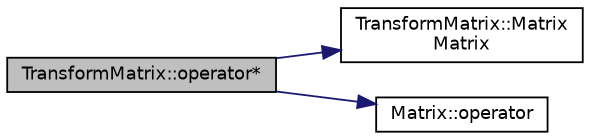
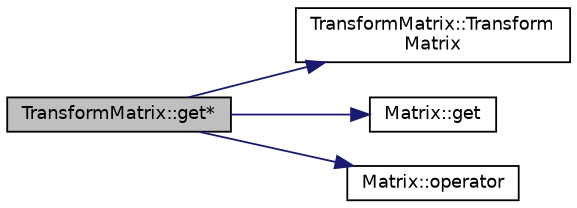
(462, 35) -> (433, 35)
(142, 75) -> (119, 115)
none -> (433, 115)
